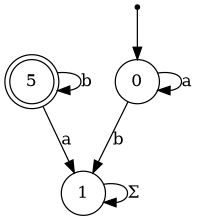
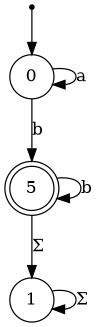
(113, 132) -> (32, 124)
(67, 140) -> (38, 247)
